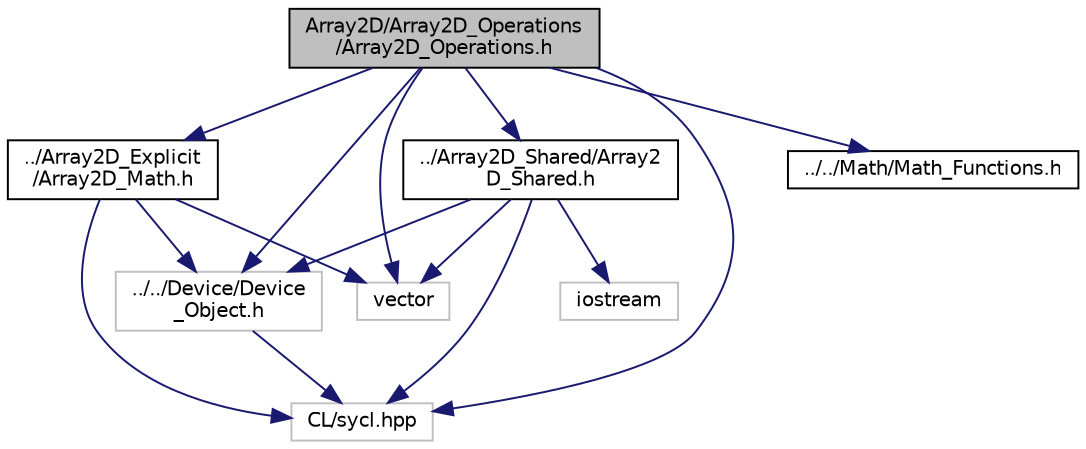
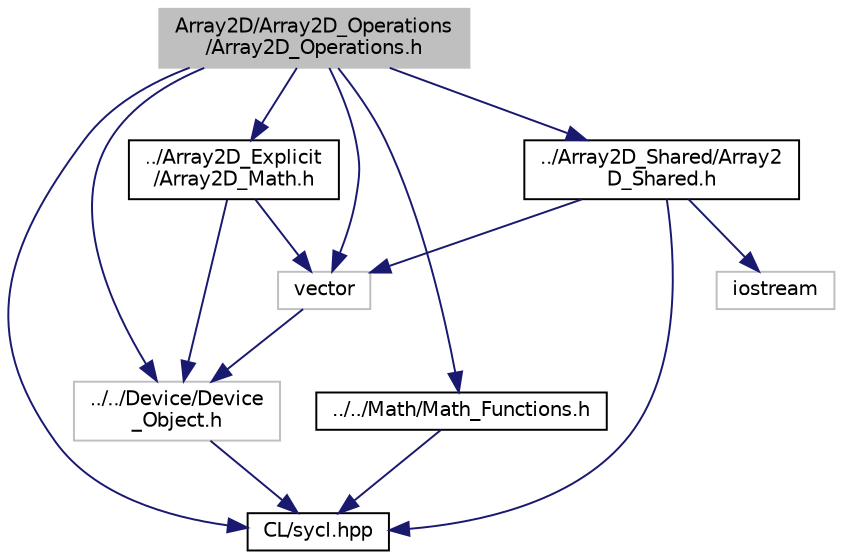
(445, 38) -> (314, 38)
(397, 229) -> (265, 339)
(118, 354) -> (398, 465)
(362, 422) -> (318, 532)
